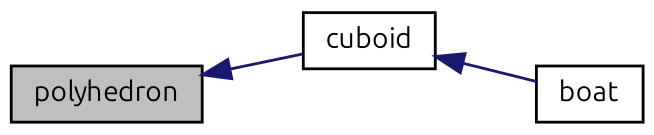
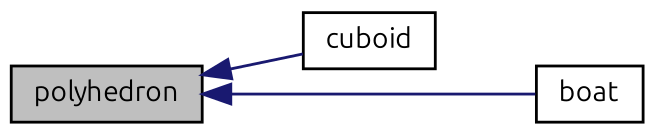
(500, 72) -> (384, 94)
